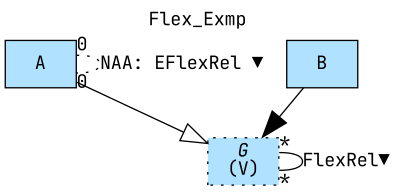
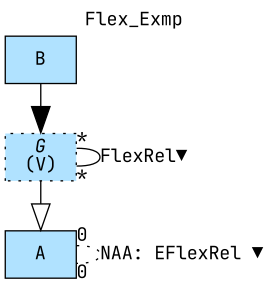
(130, 107) -> (41, 192)
